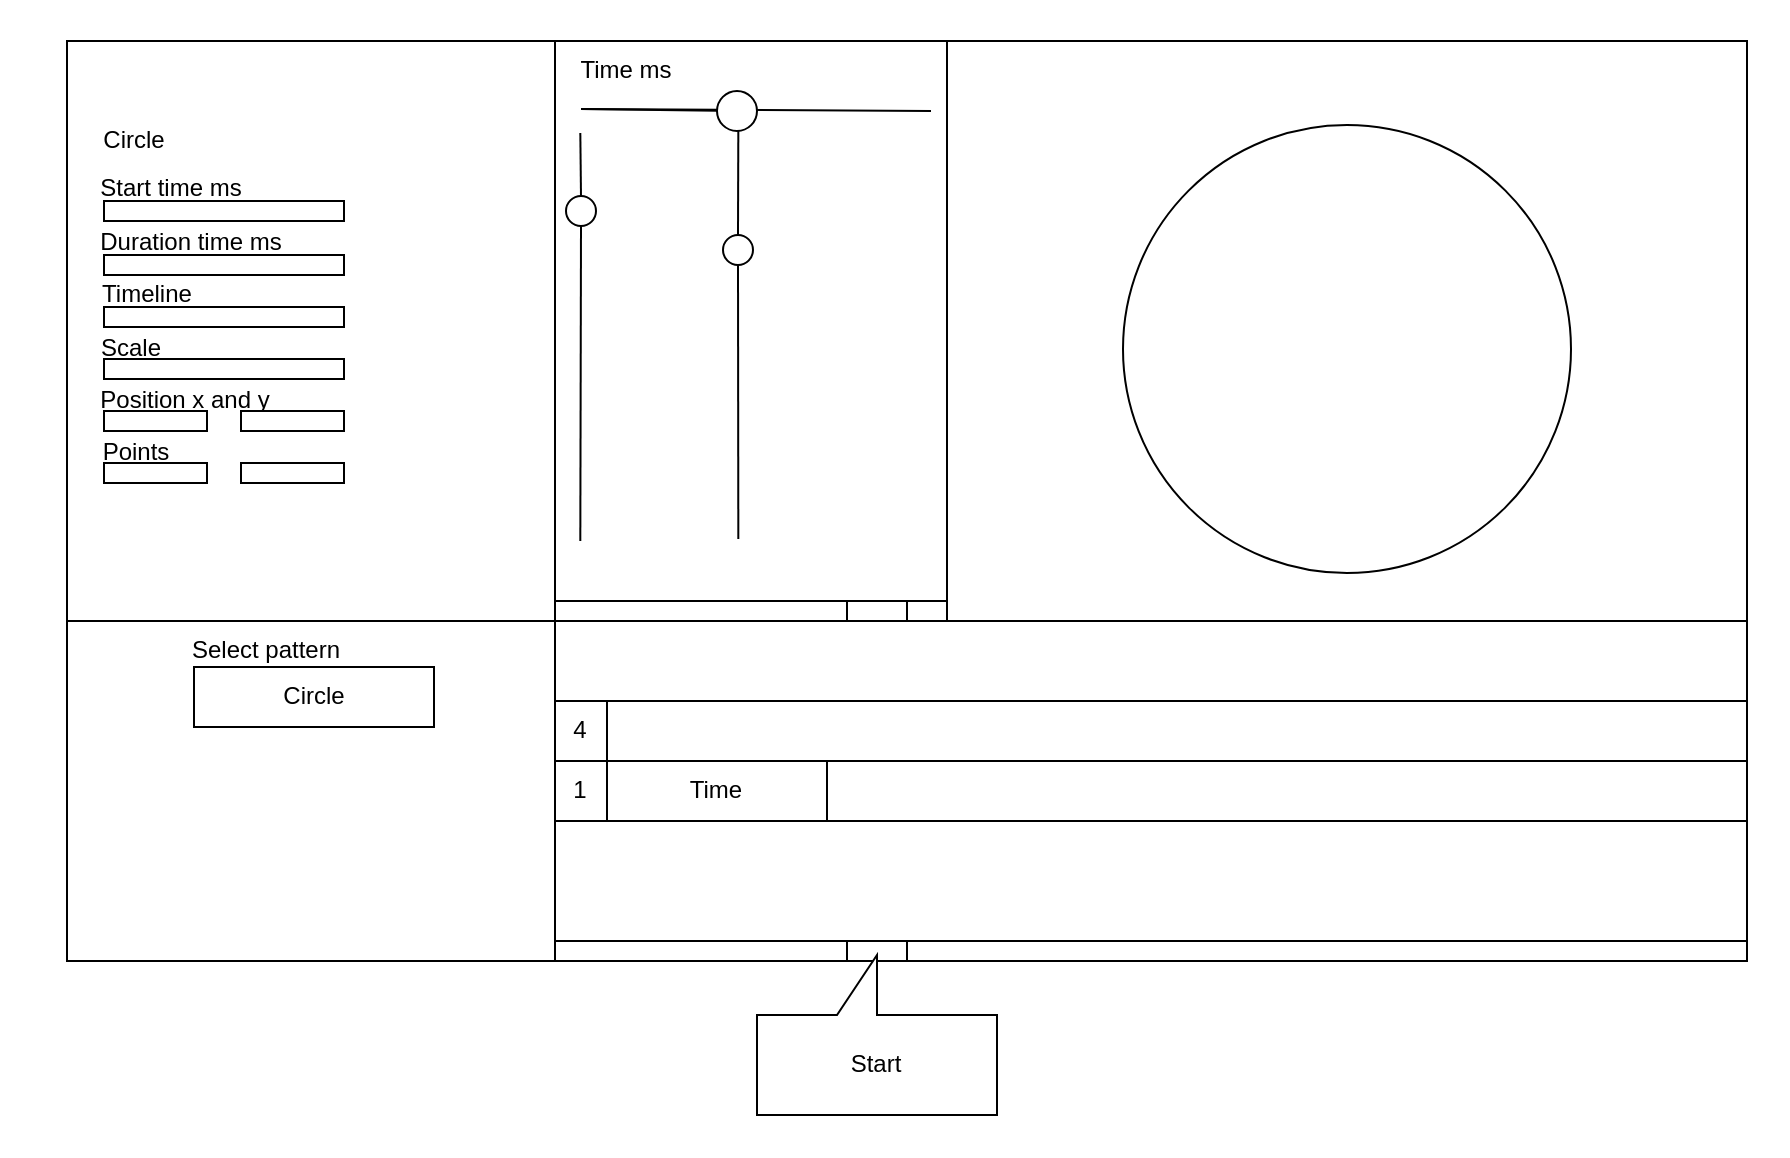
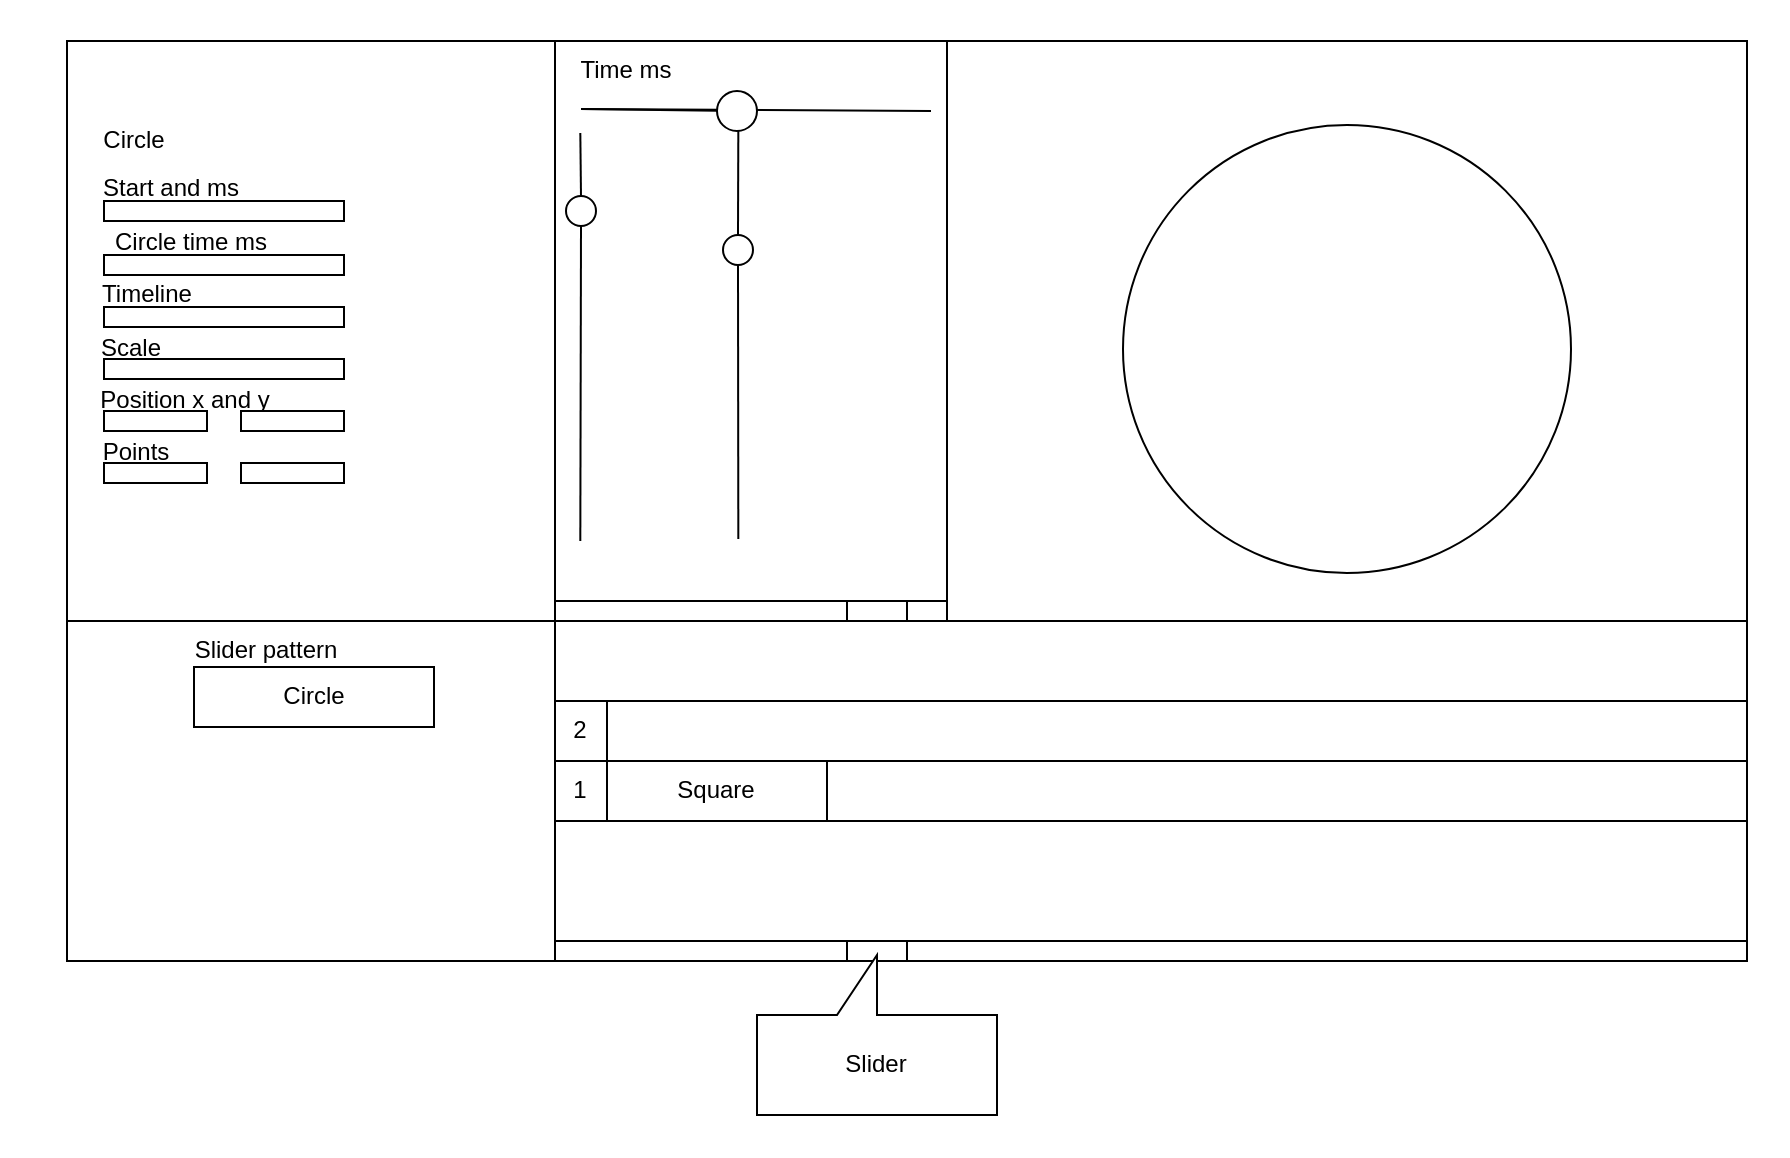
(172, 189) -> (172, 189)
(192, 243) -> (192, 243)
(267, 651) -> (267, 651)
(581, 731) -> (581, 731)
(717, 791) -> (717, 791)
(877, 1065) -> (877, 1065)
